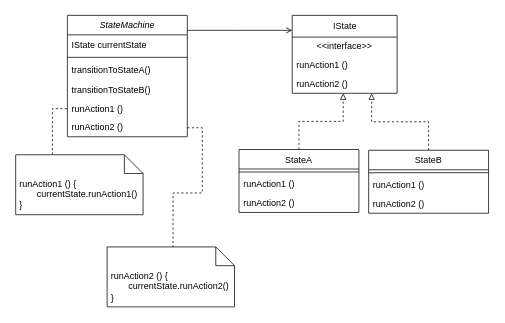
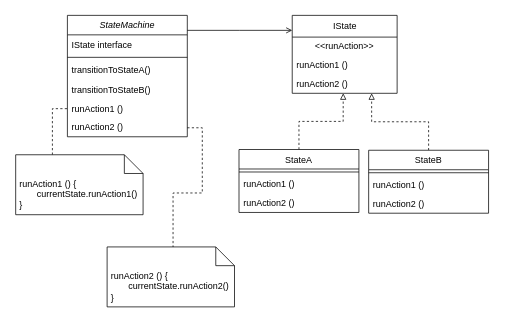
(118, 45) -> (109, 45)
(345, 47) -> (345, 47)
